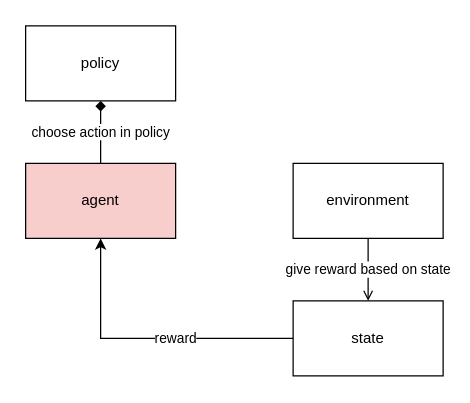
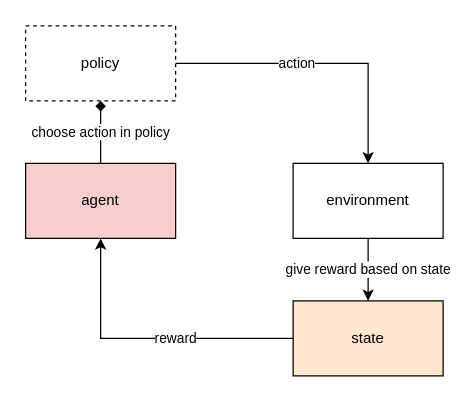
(101, 63) -> (101, 63)
none -> (318, 63)
(368, 292) -> (368, 291)
(368, 338) -> (368, 338)
